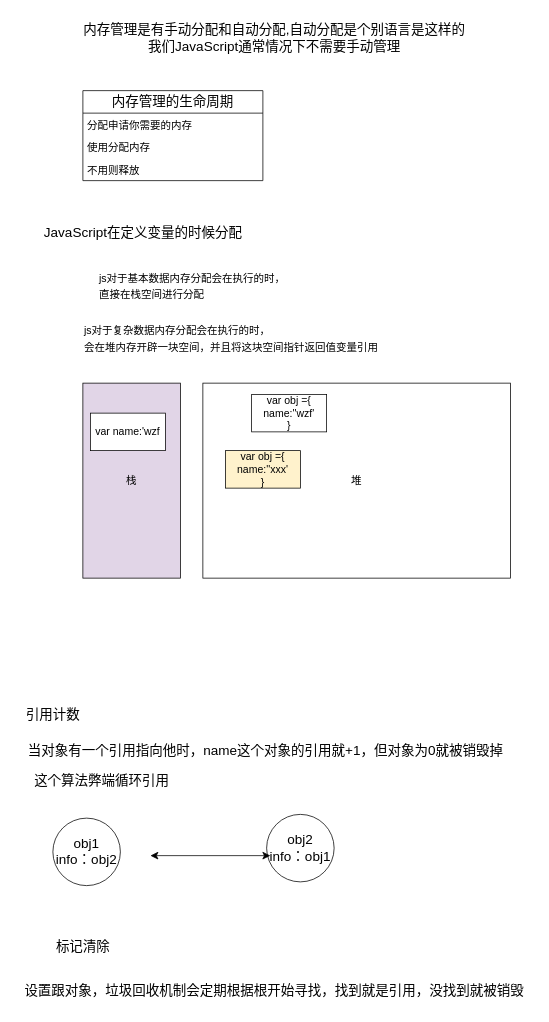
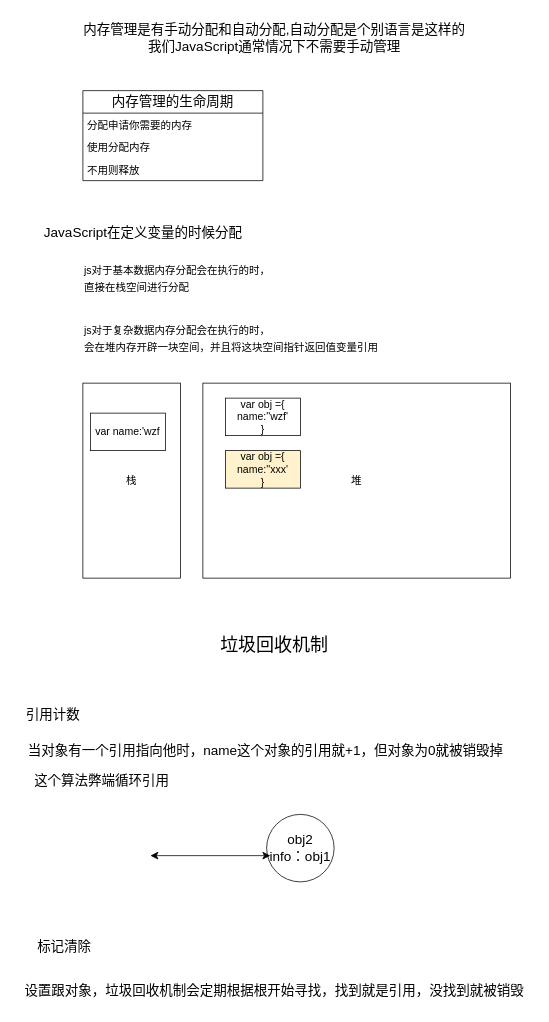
(199, 285) -> (184, 278)
(289, 413) -> (263, 417)
(132, 480) -> (132, 480)
none -> (274, 645)
(87, 852) -> none
(83, 945) -> (64, 945)
